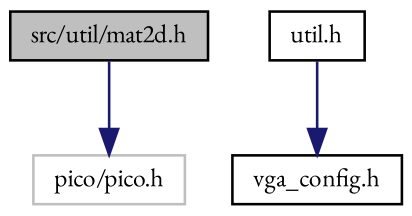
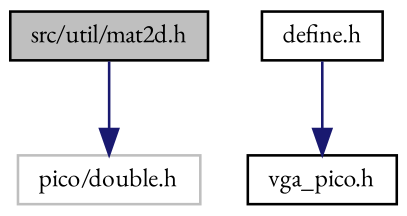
(317, 36) -> (322, 36)
(109, 180) -> (109, 180)
(317, 180) -> (322, 180)
